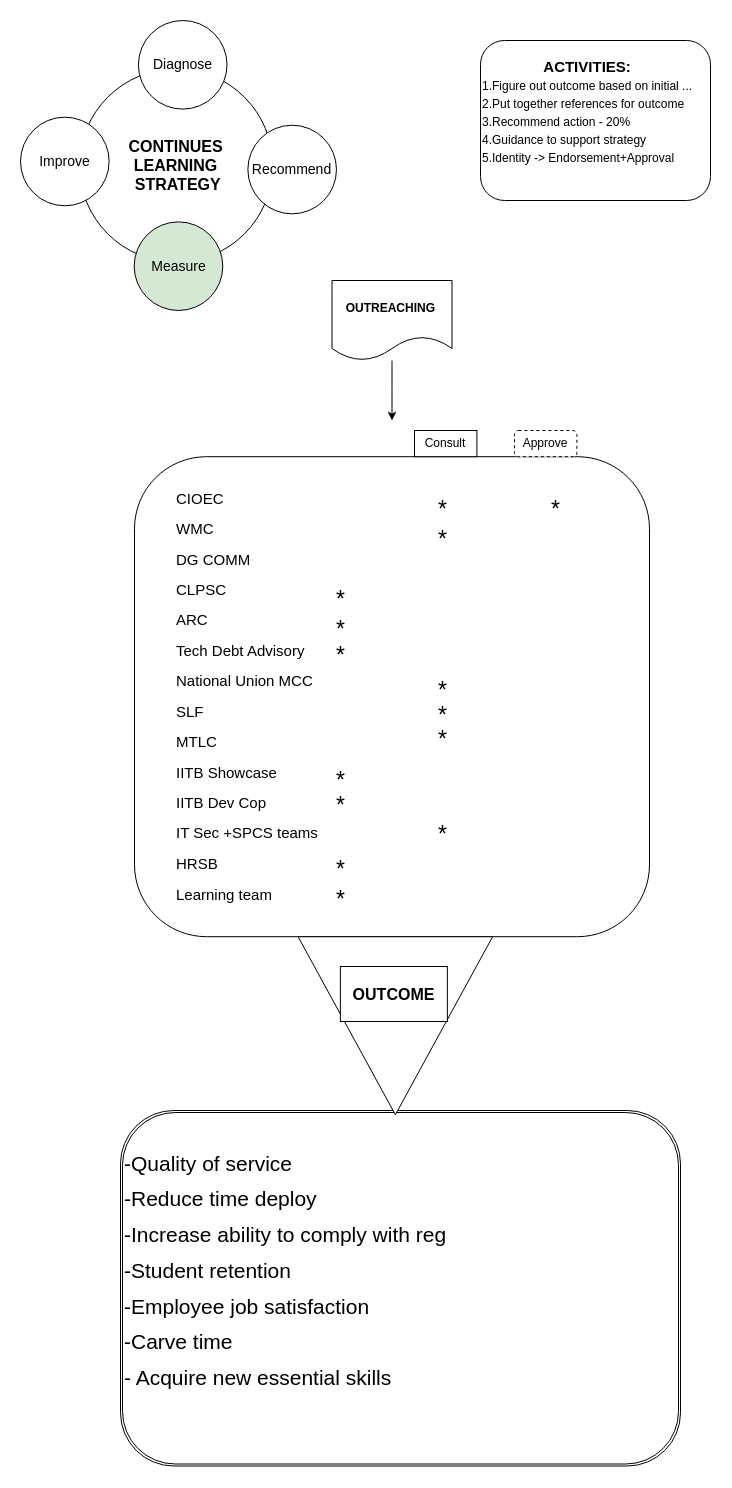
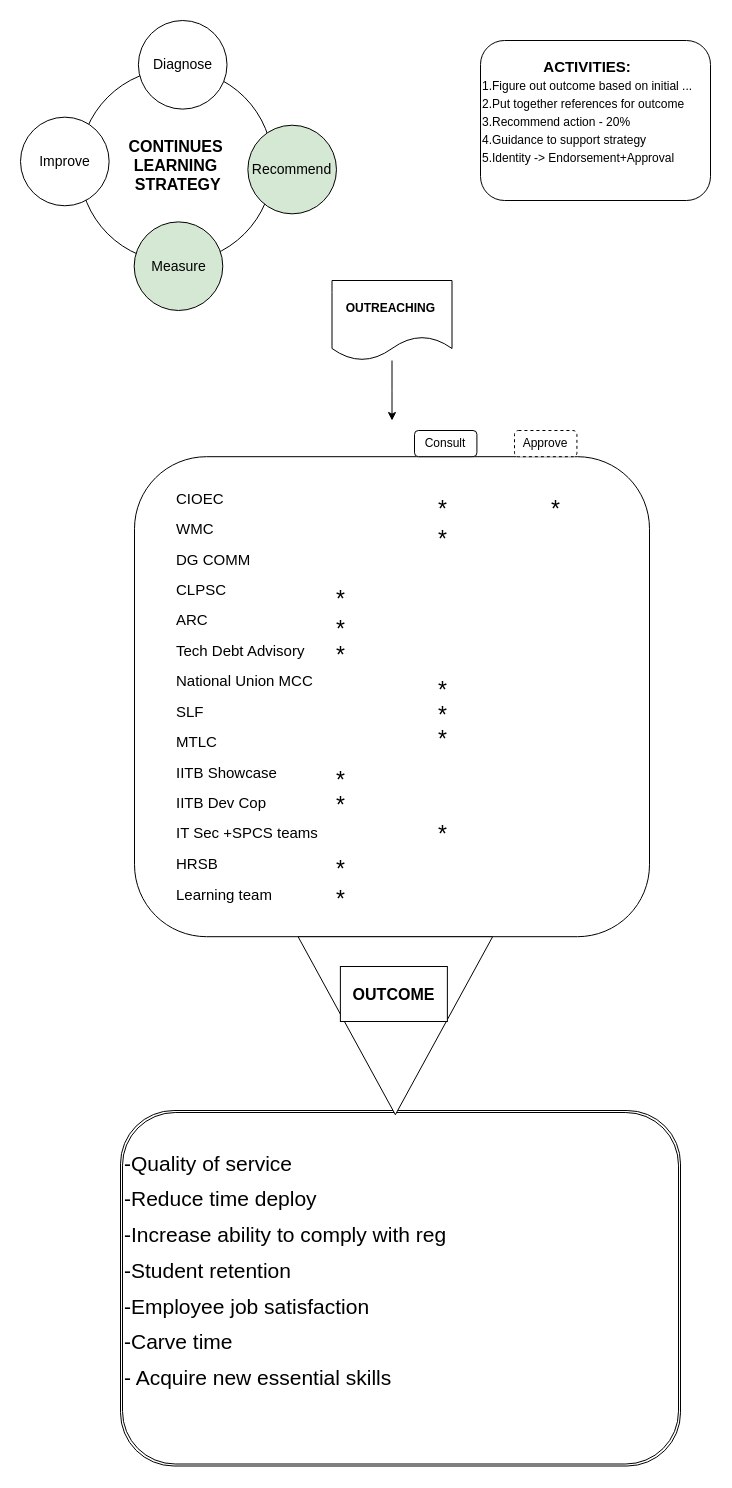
(292, 170) -> (292, 170)
(446, 444) -> (446, 444)
